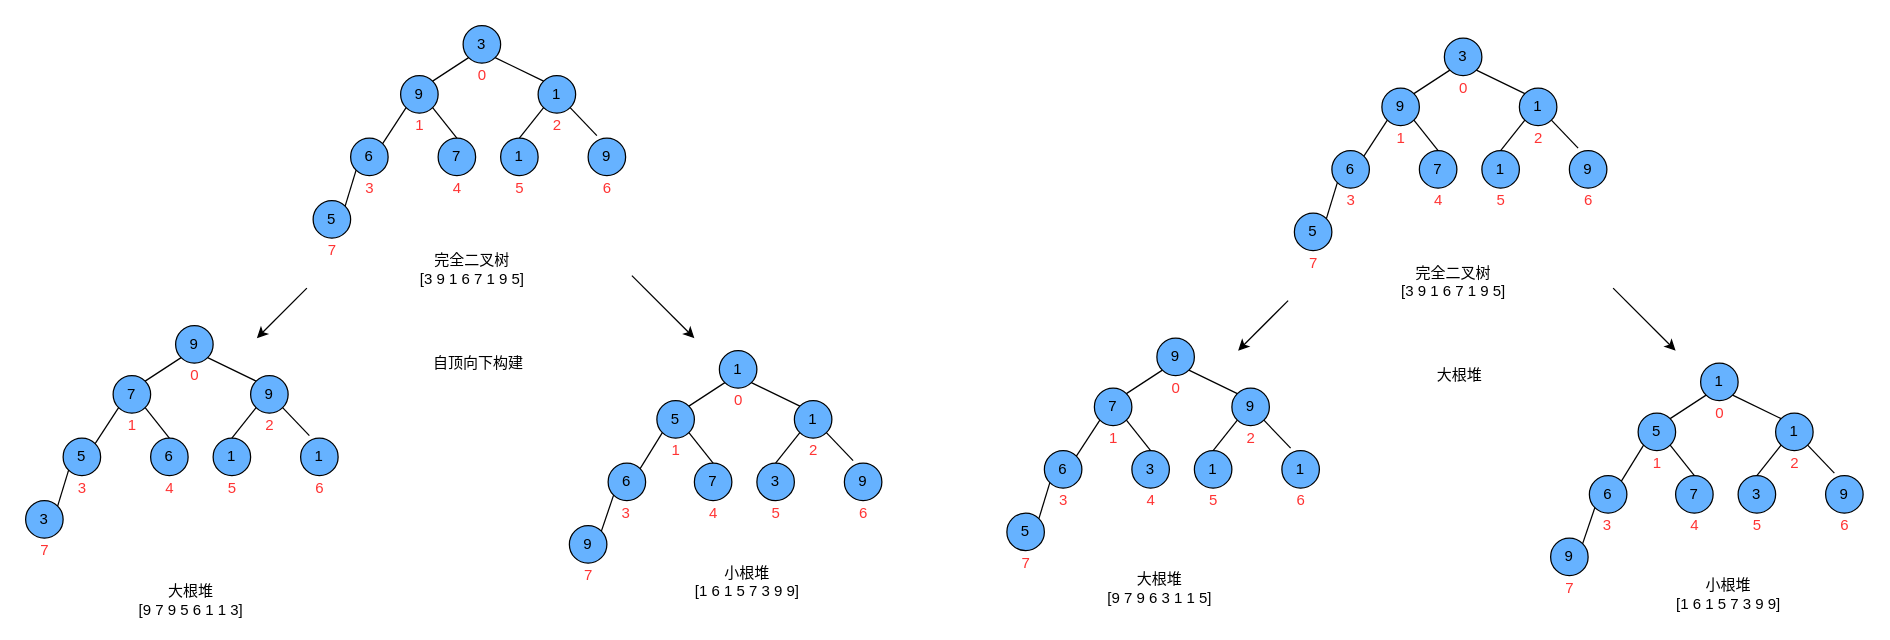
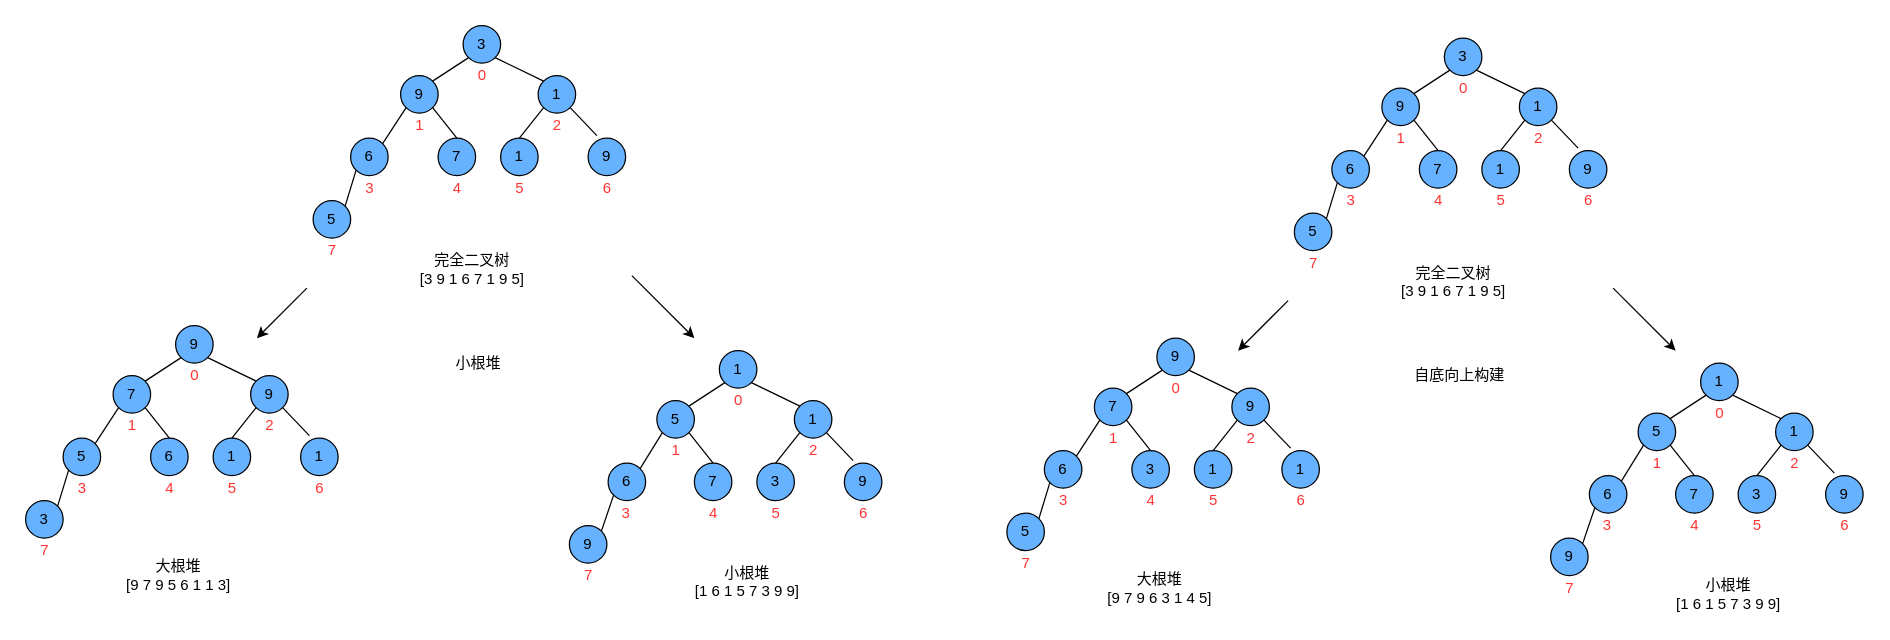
(479, 363) -> (479, 363)
(1460, 376) -> (1460, 376)
(1160, 588) -> (1160, 588)
(191, 601) -> (179, 576)
